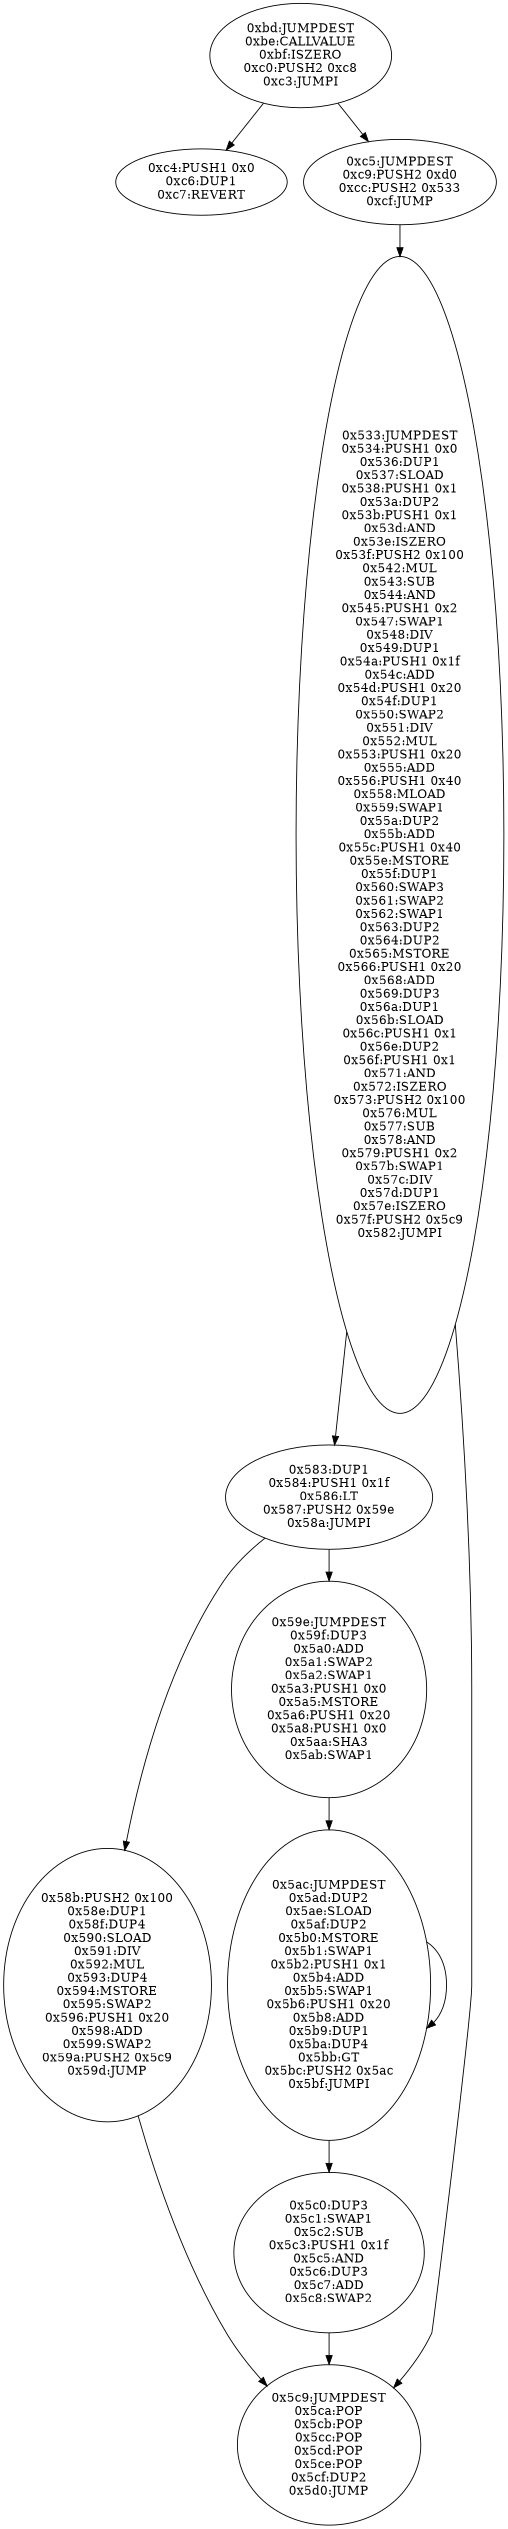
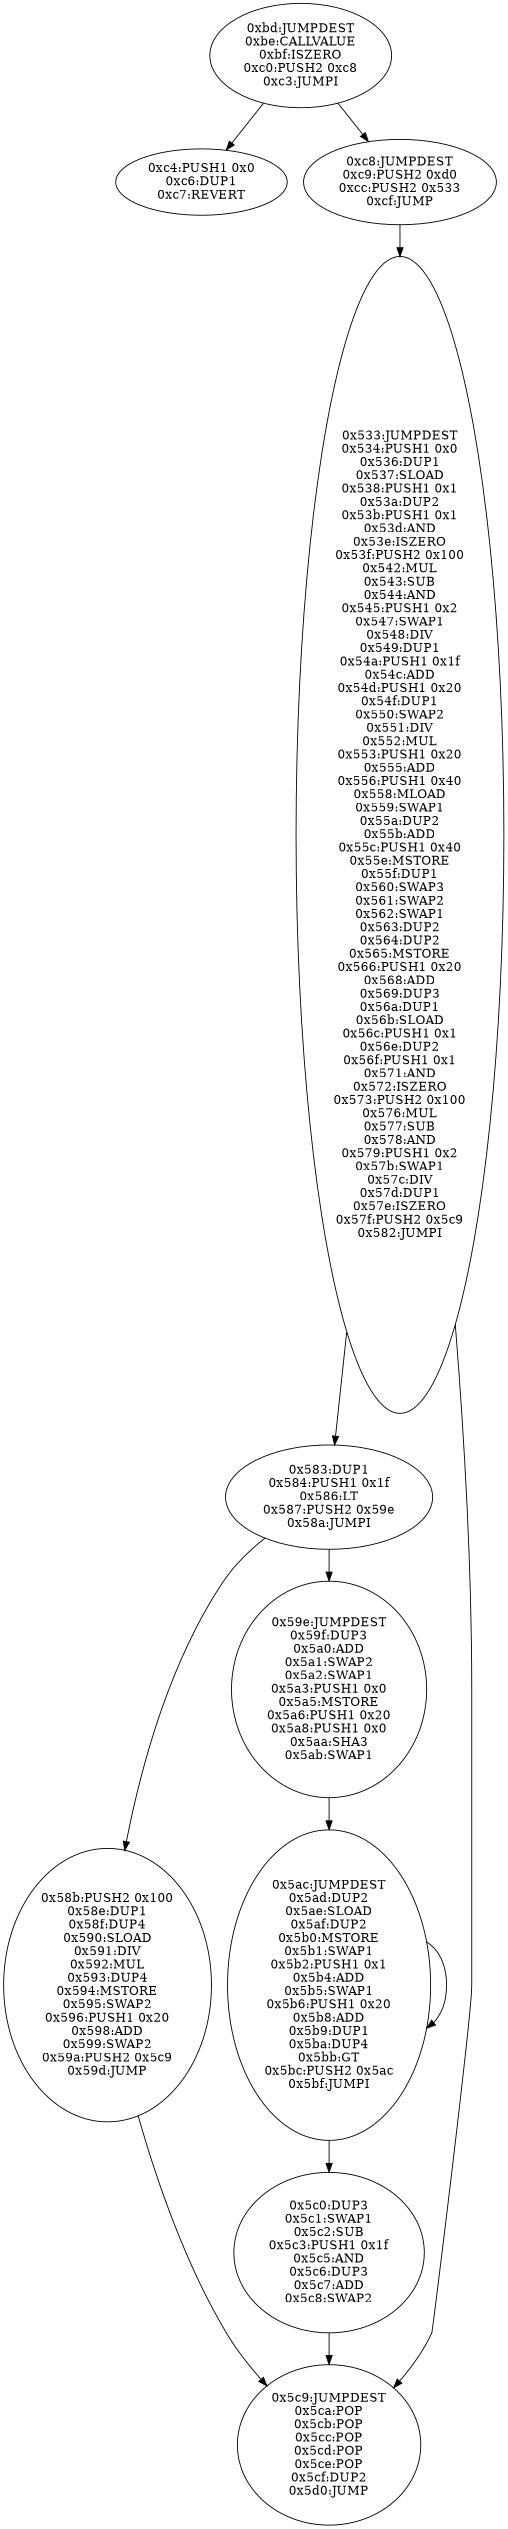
(400, 182) -> (400, 182)
